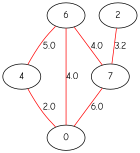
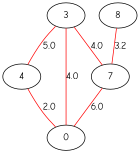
(66, 15) -> (66, 15)
(118, 15) -> (118, 15)
